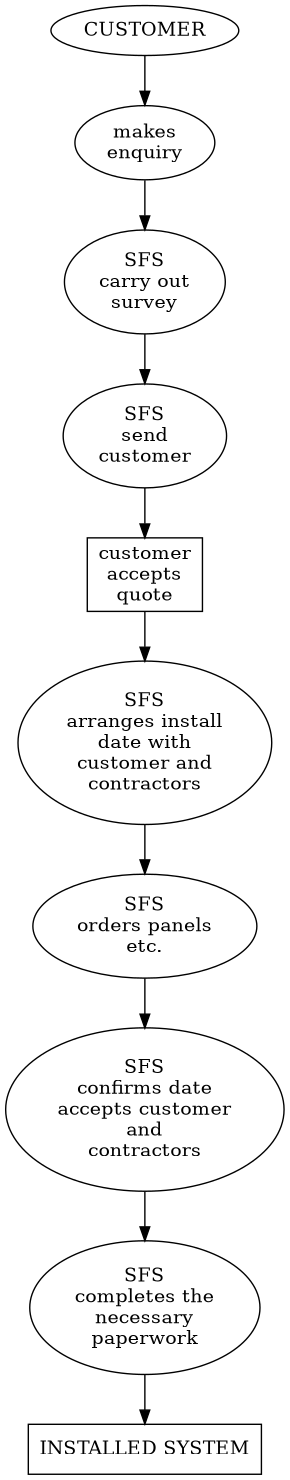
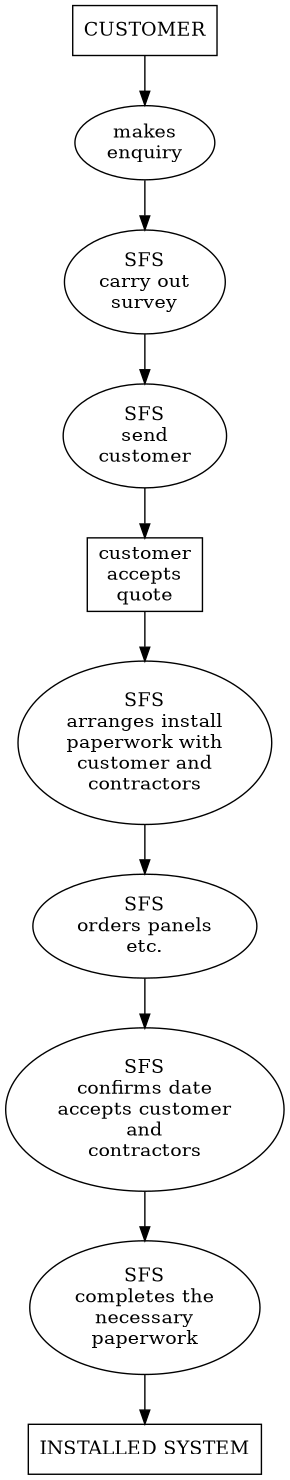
(145, 31) -> (145, 31)
(145, 743) -> (145, 743)
